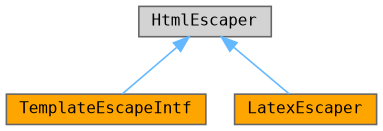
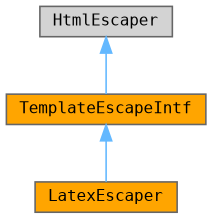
(262, 71) -> (106, 161)
